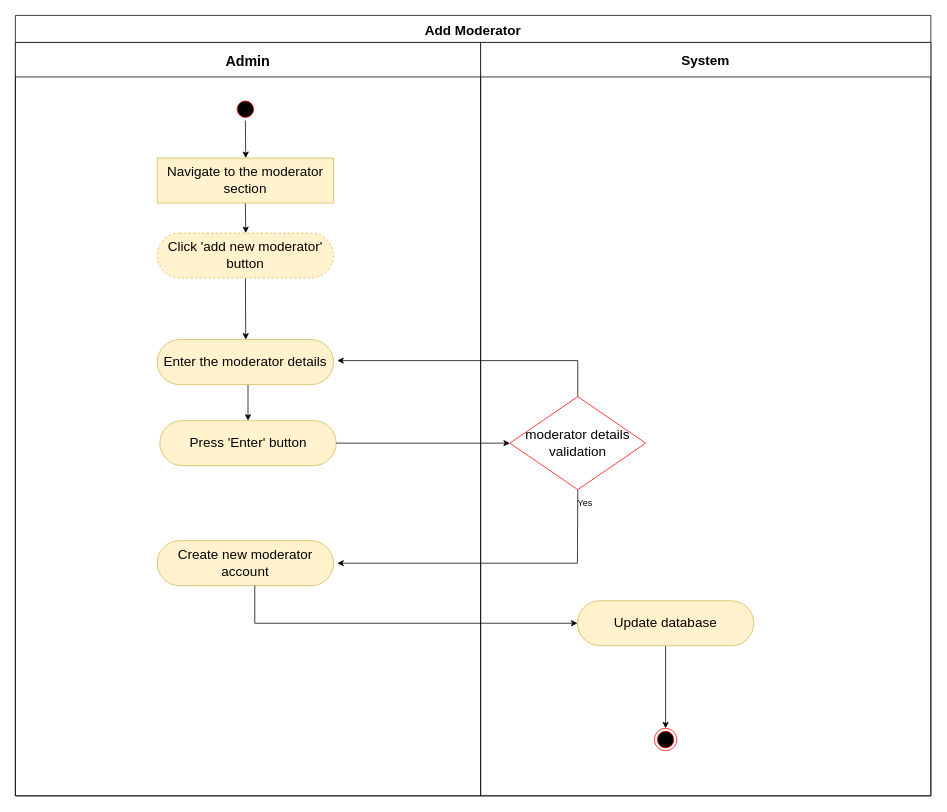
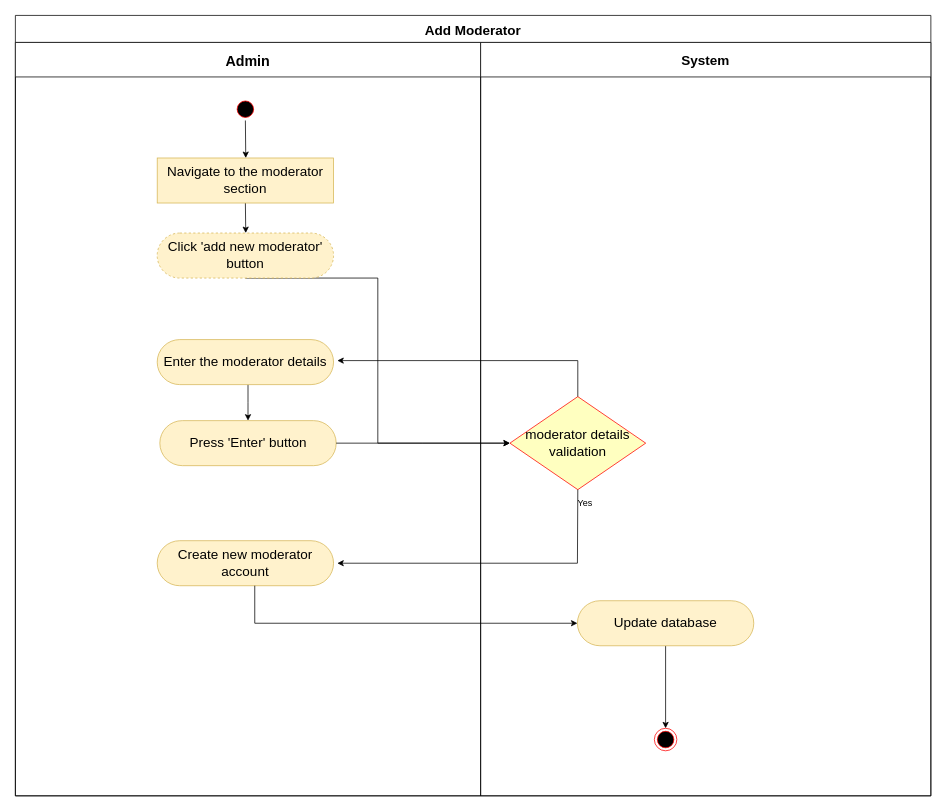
(245, 306) -> (378, 293)
(578, 443) -> (578, 443)
